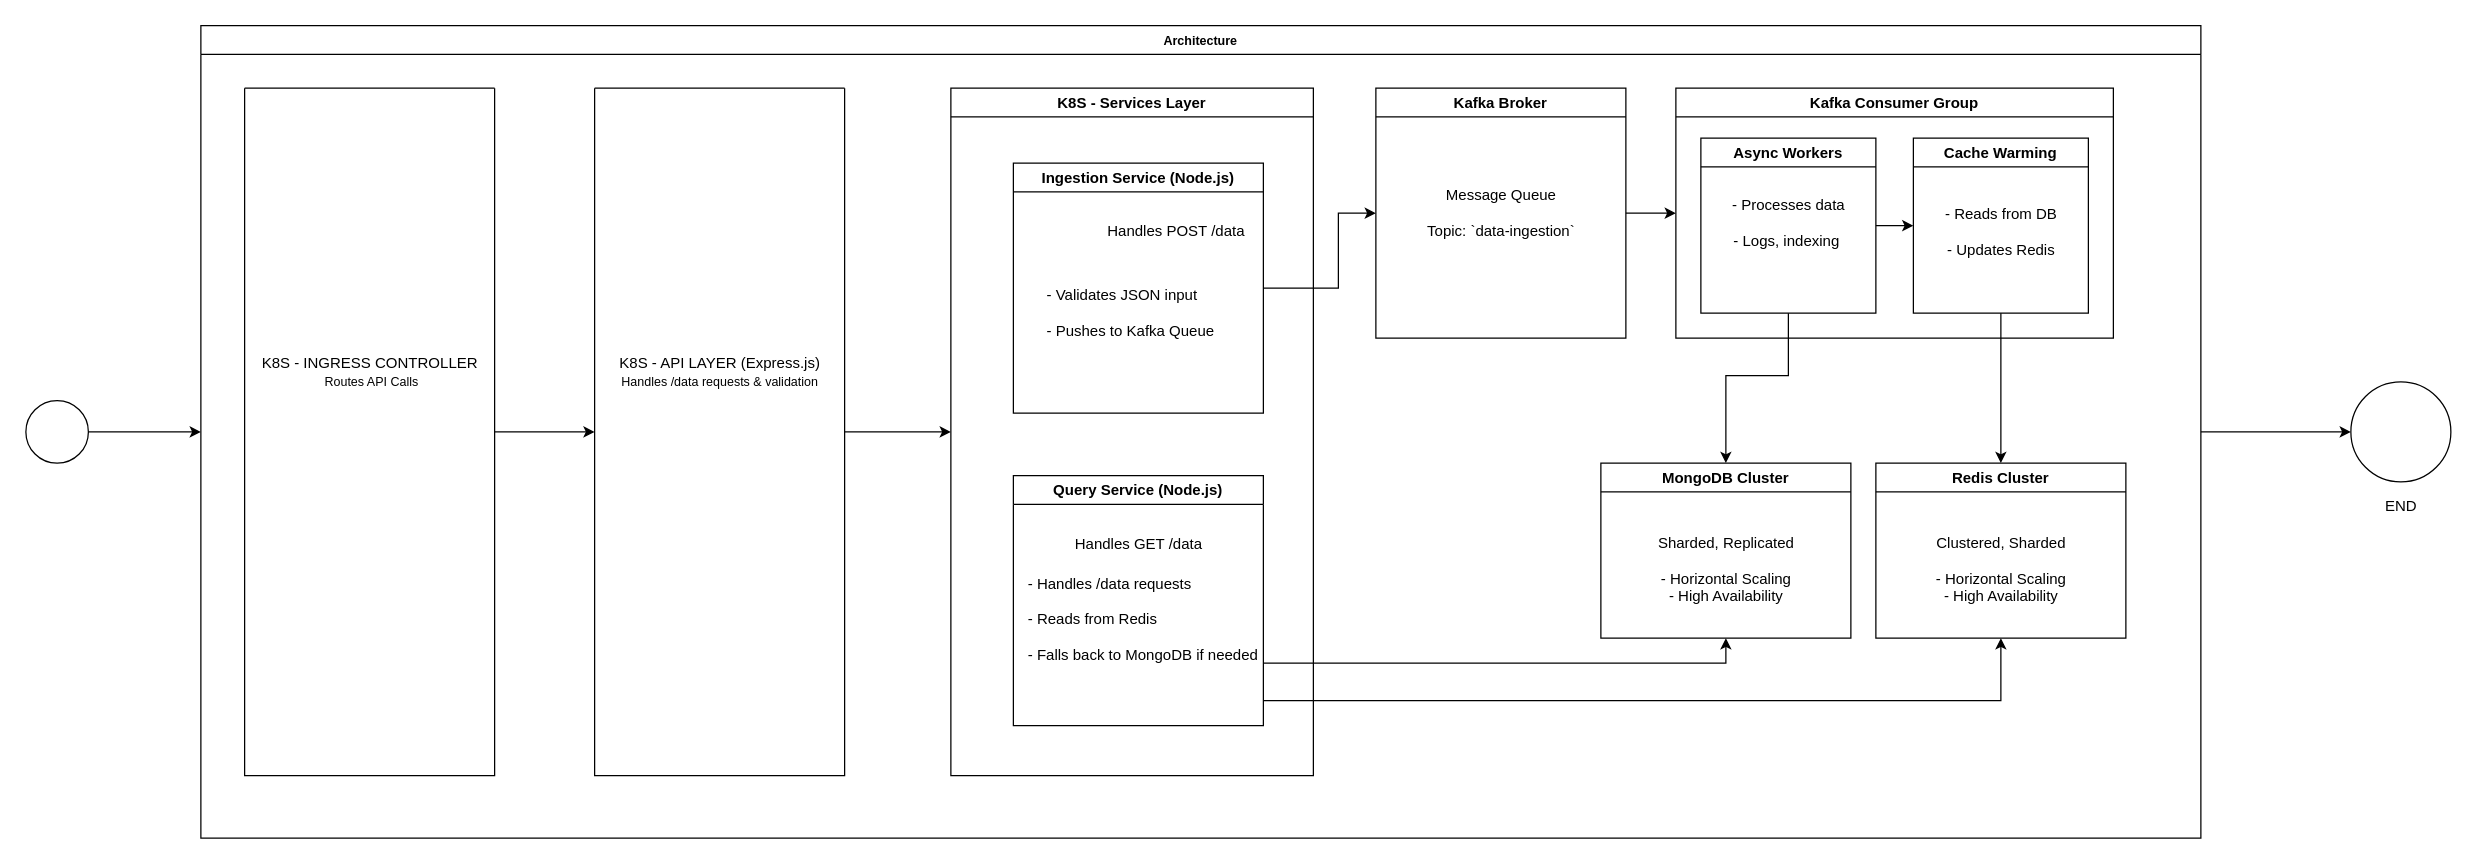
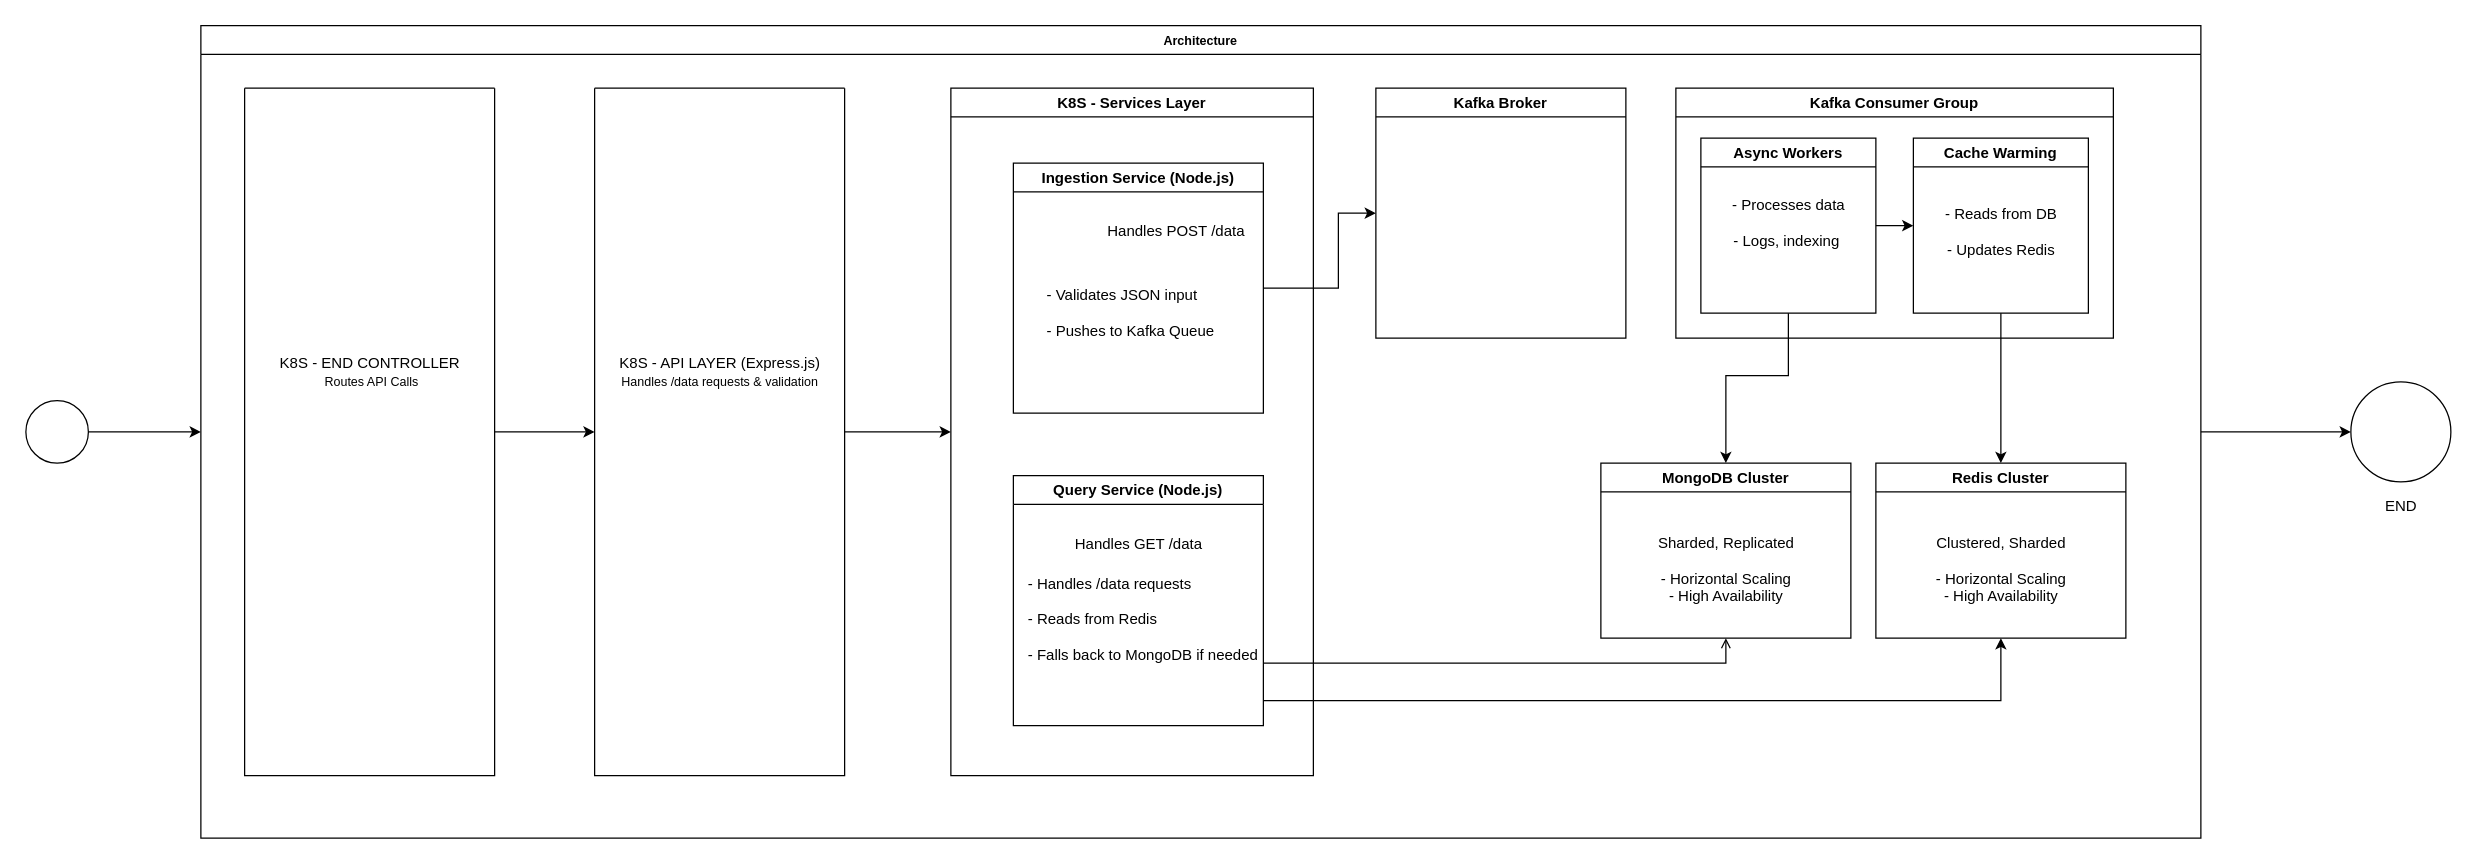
(1501, 213) -> none
(1647, 213) -> none
(370, 363) -> (370, 363)
(1726, 648) -> (1726, 646)
